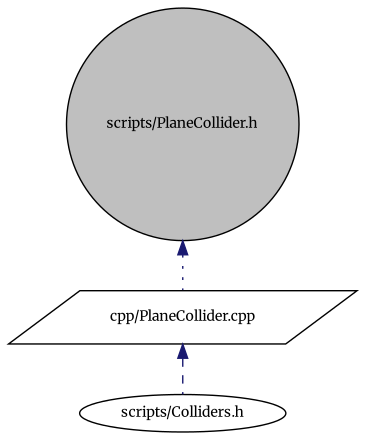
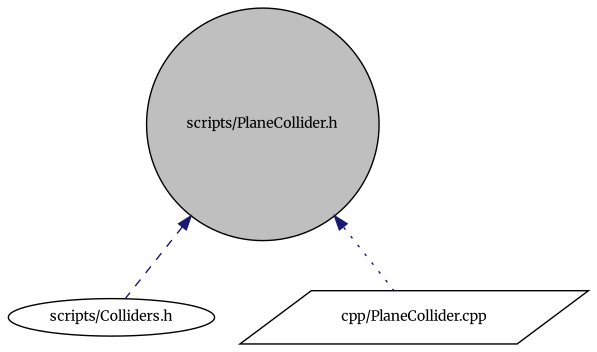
(183, 376) -> (154, 263)
